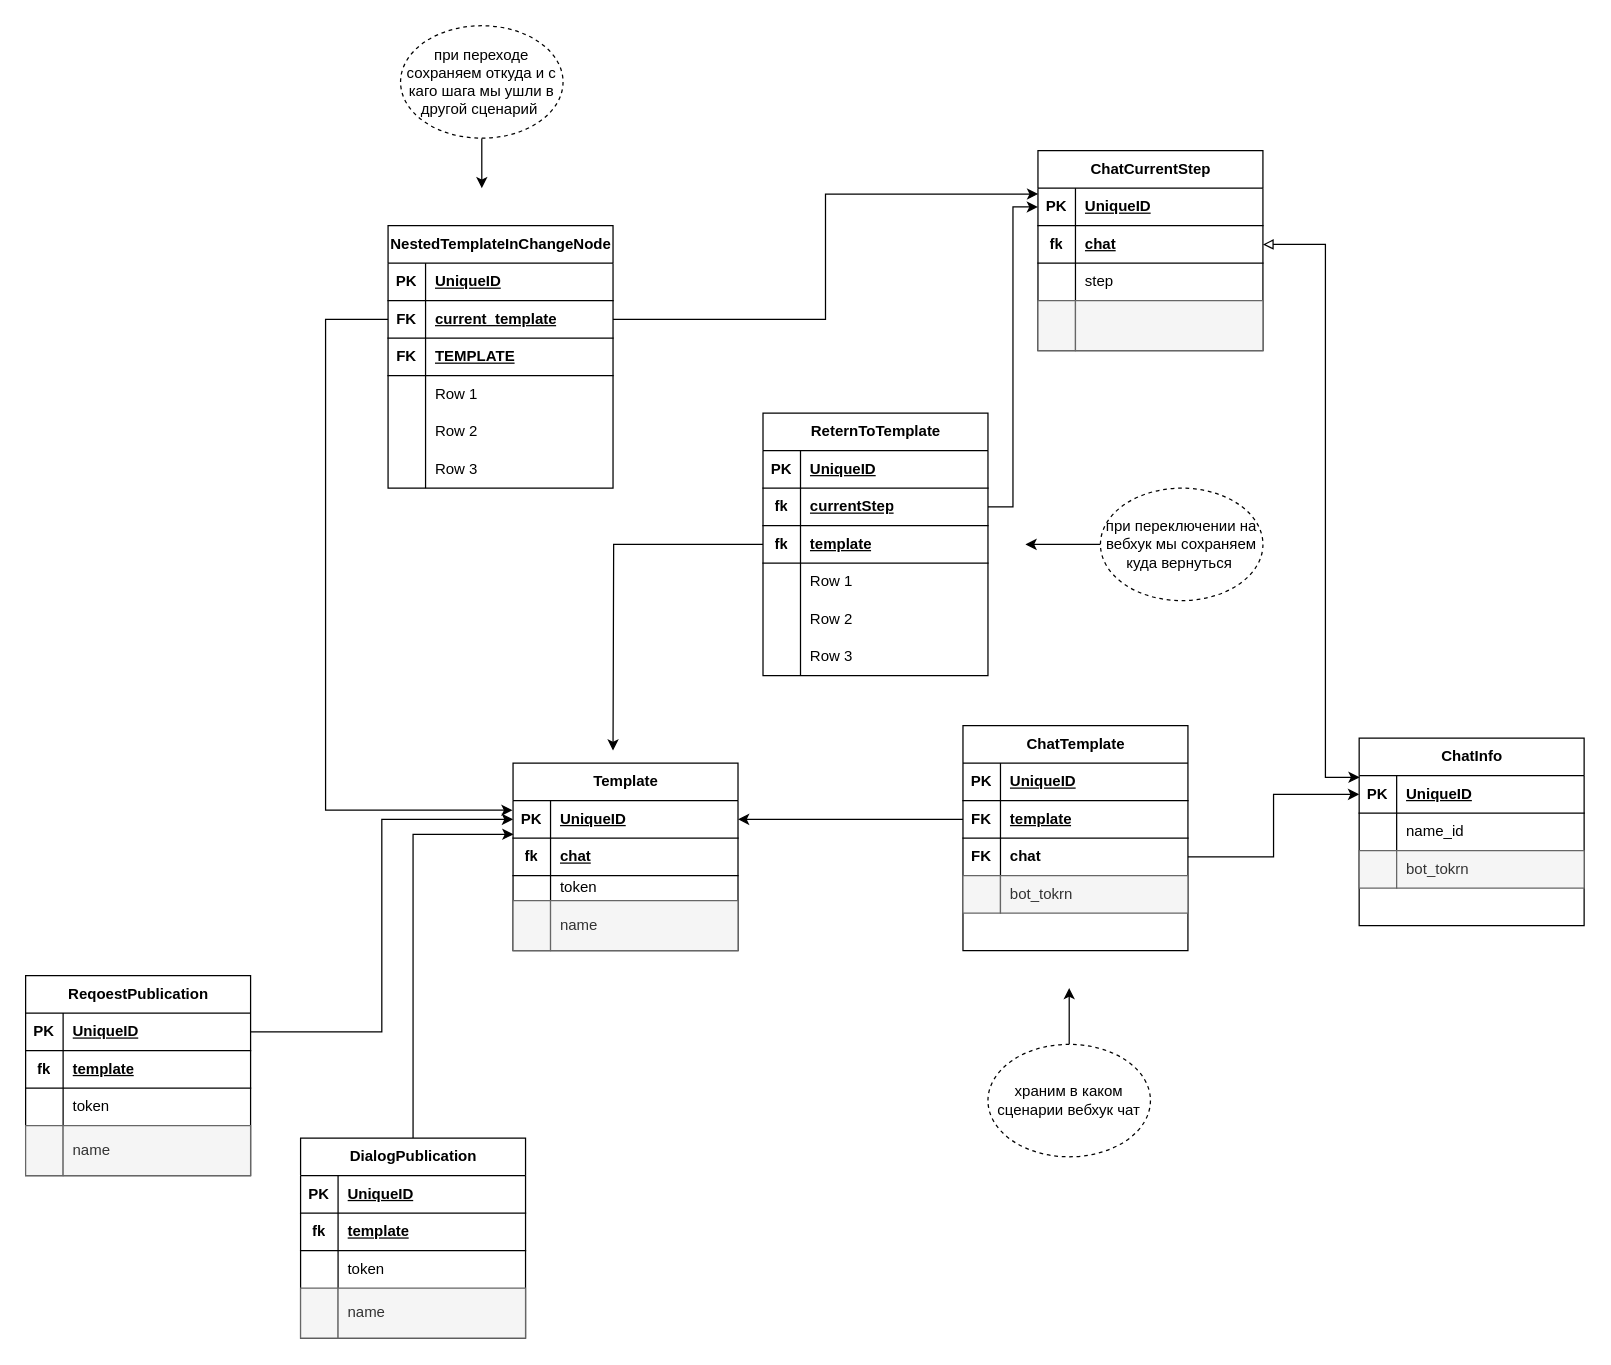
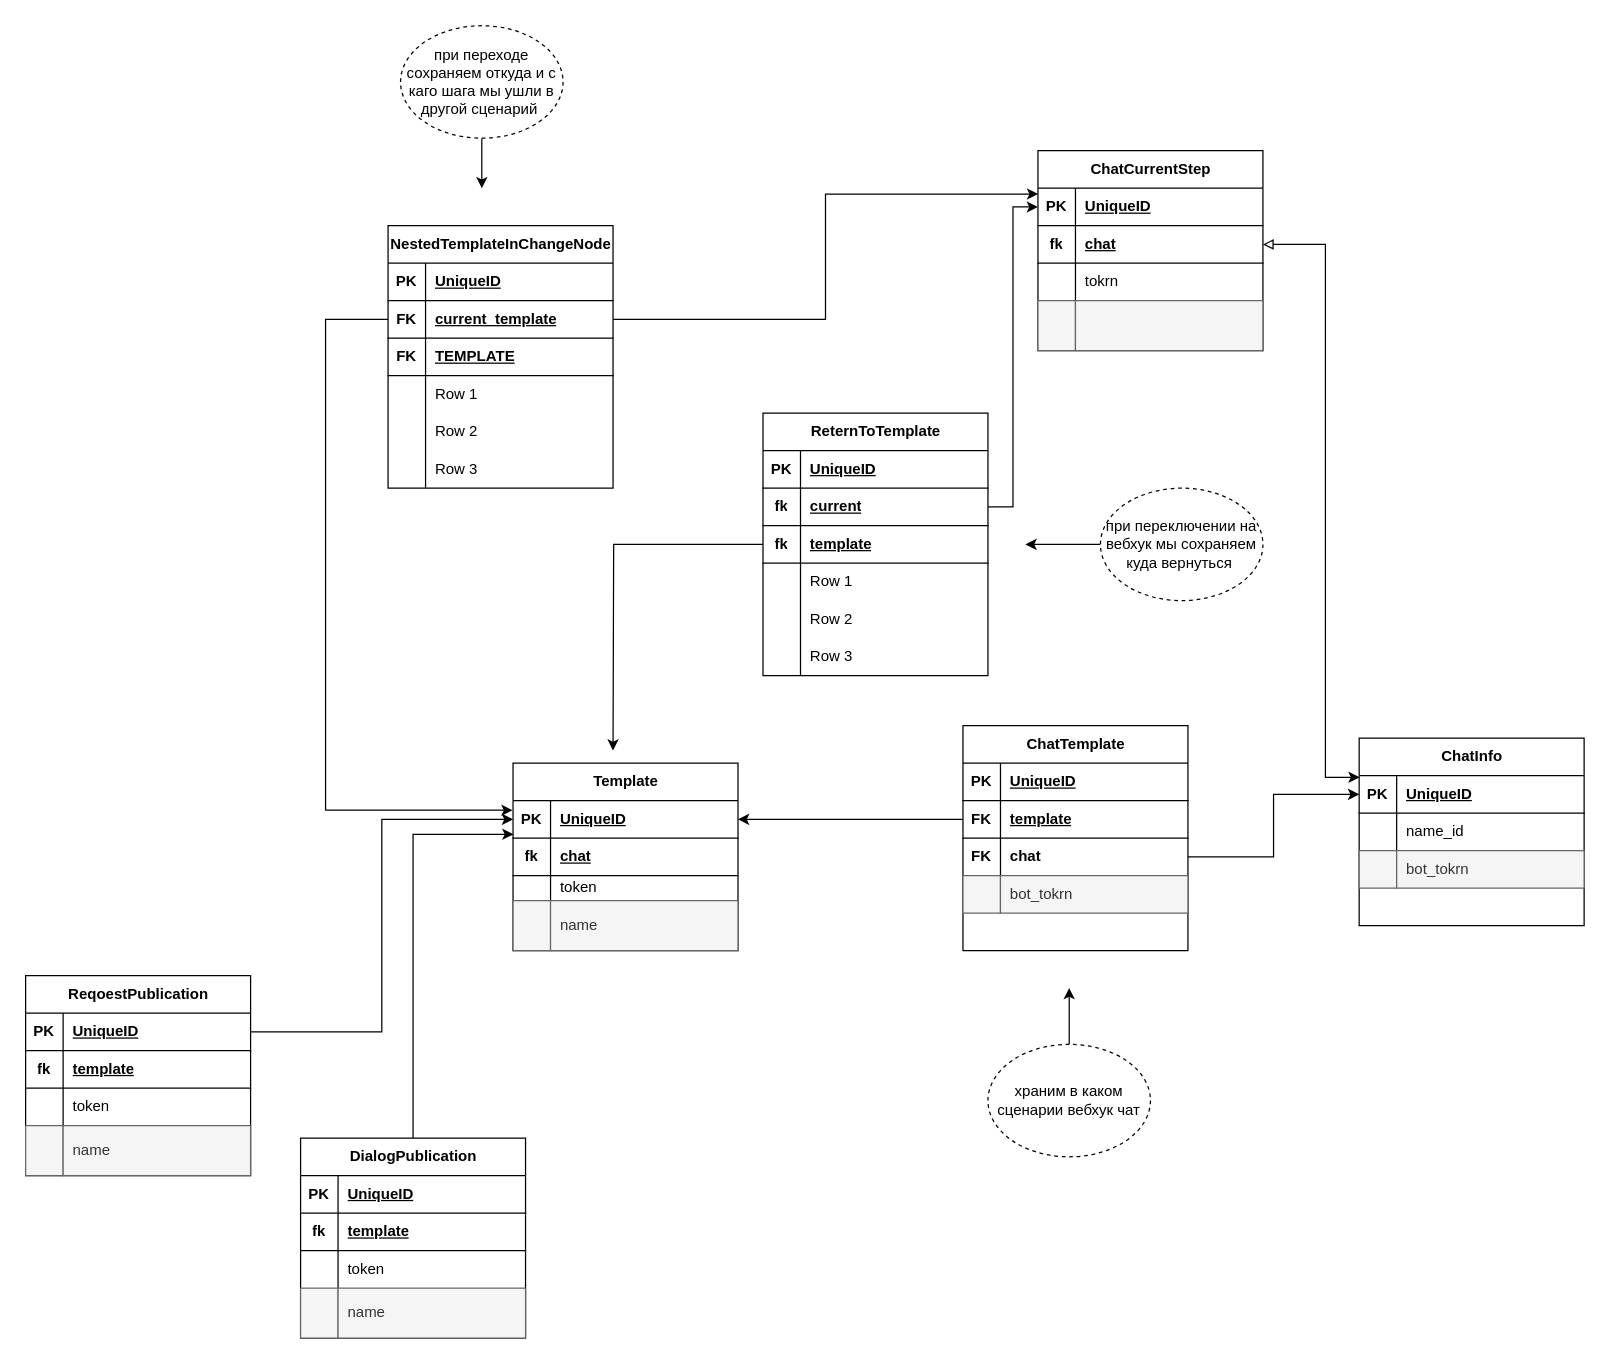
(1102, 282) -> (1107, 282)
(857, 507) -> (840, 507)
